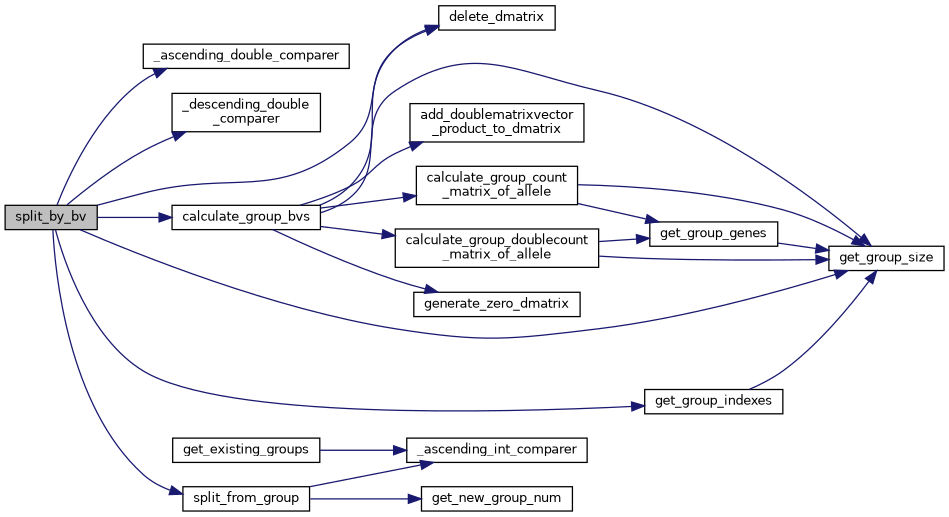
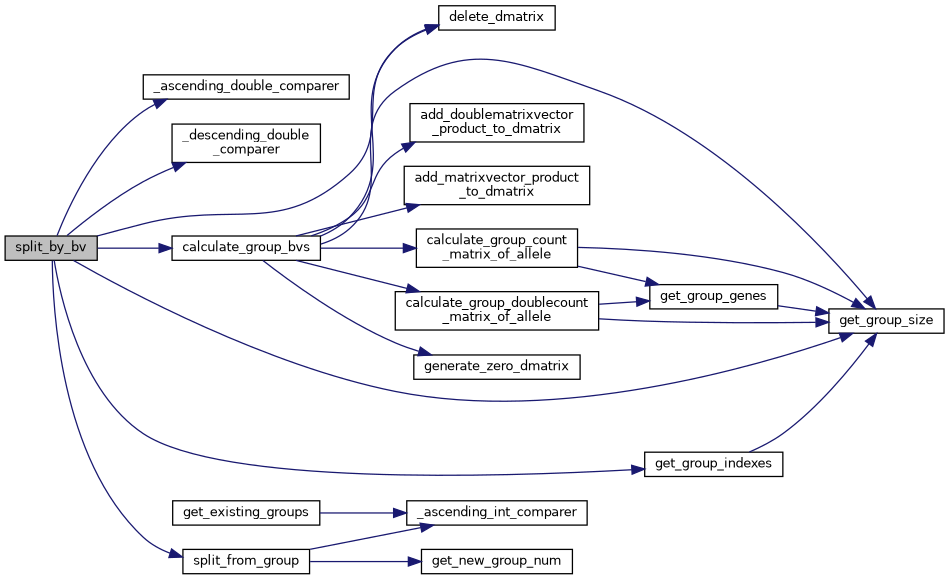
none -> (497, 185)
